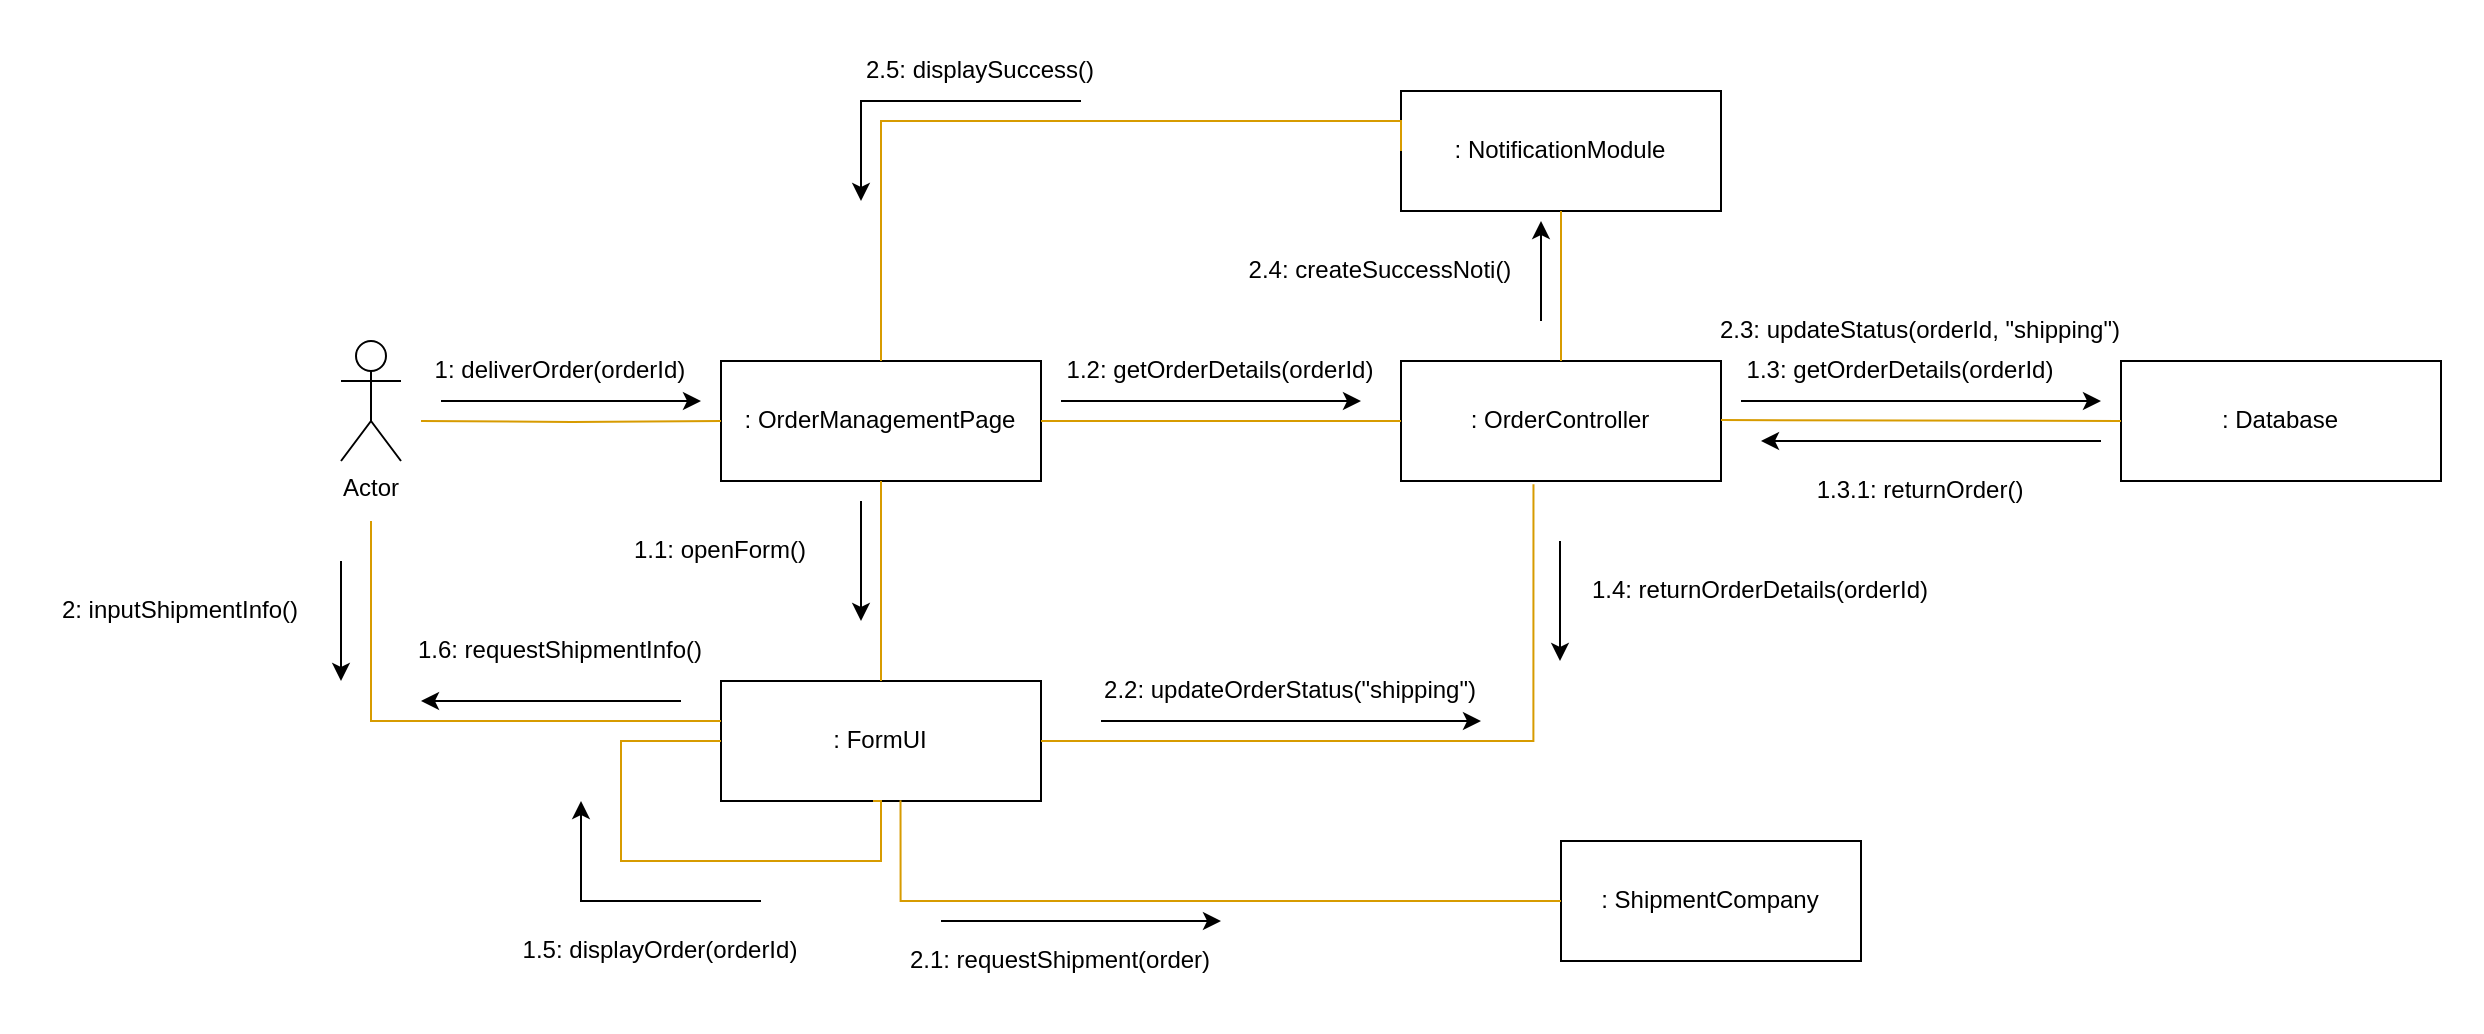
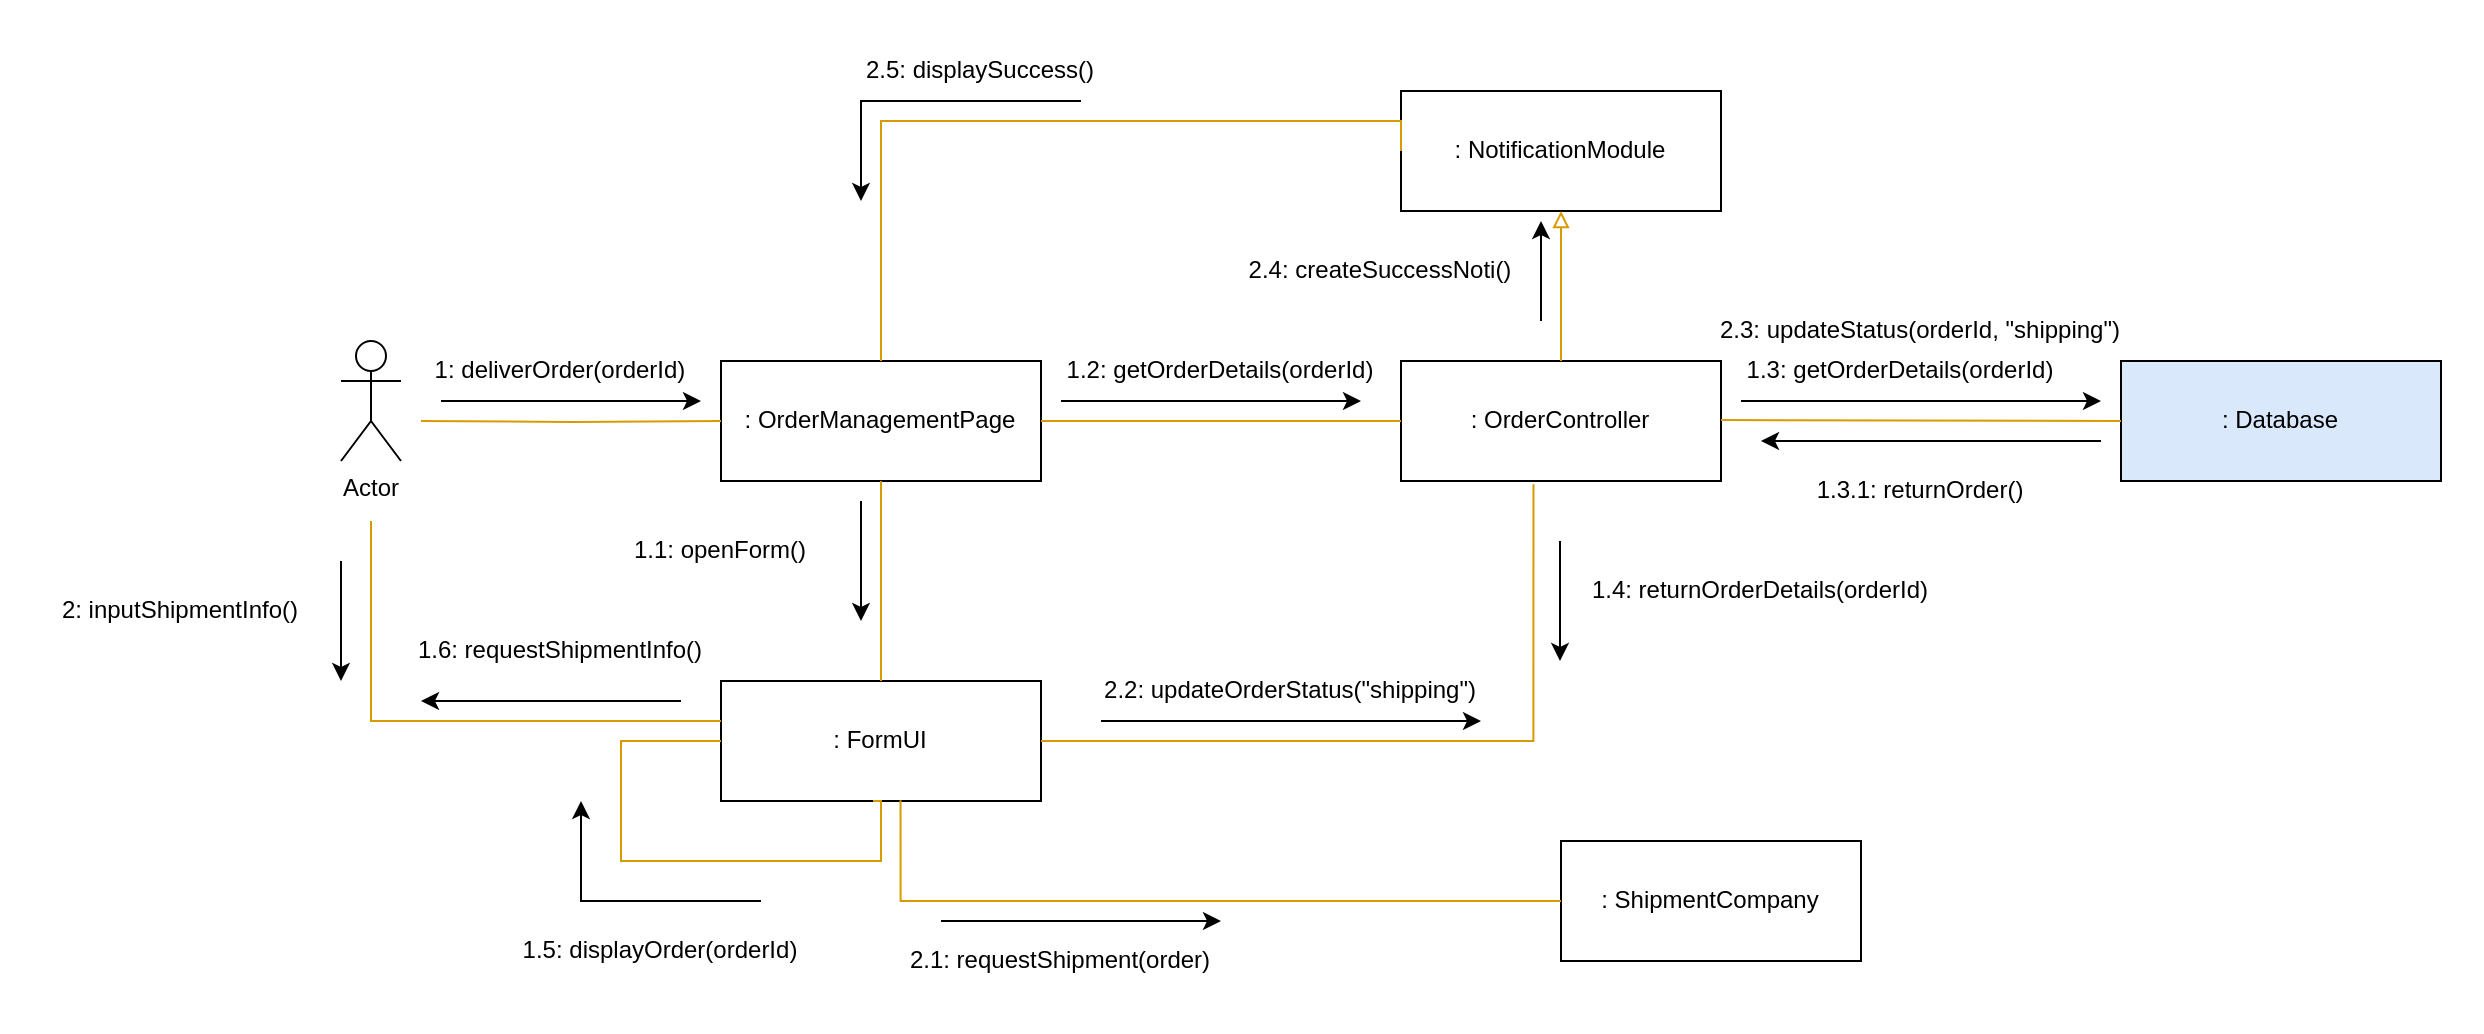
(1561, 220) -> (1561, 228)
(2281, 421) -> (2281, 421)
